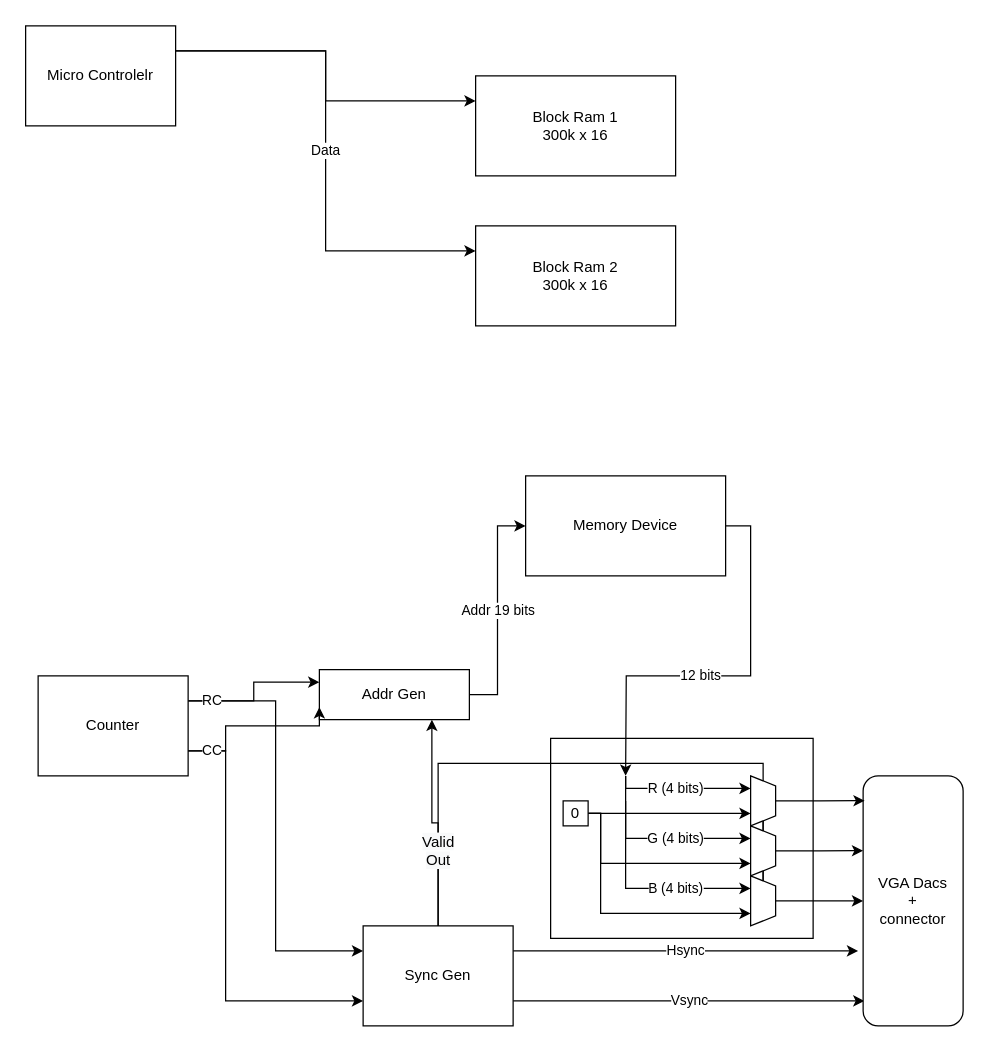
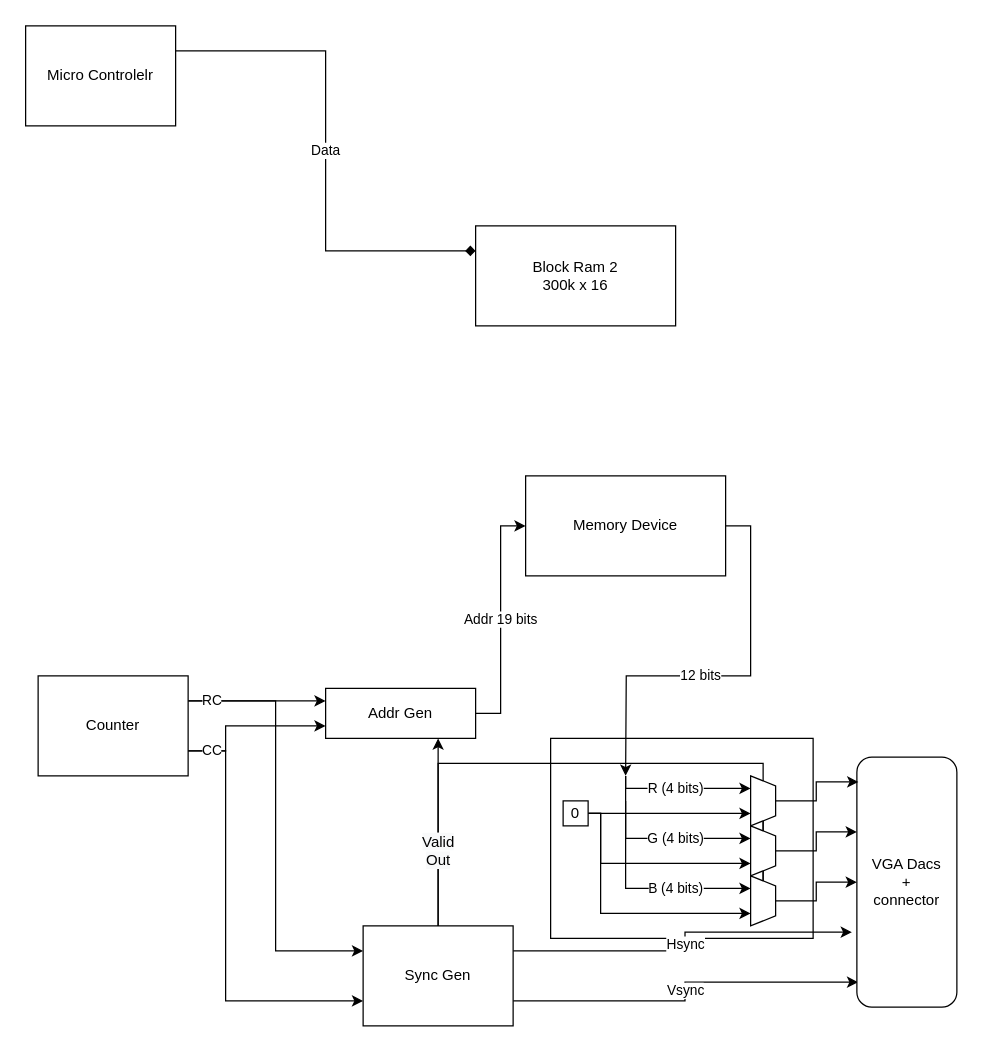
(398, 101) -> none
(576, 126) -> none
(466, 251) -> (465, 251)
(394, 694) -> (401, 713)
(913, 901) -> (907, 882)
